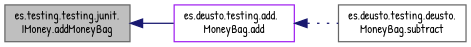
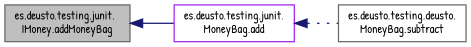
(67, 23) -> (67, 23)
(234, 23) -> (234, 23)
